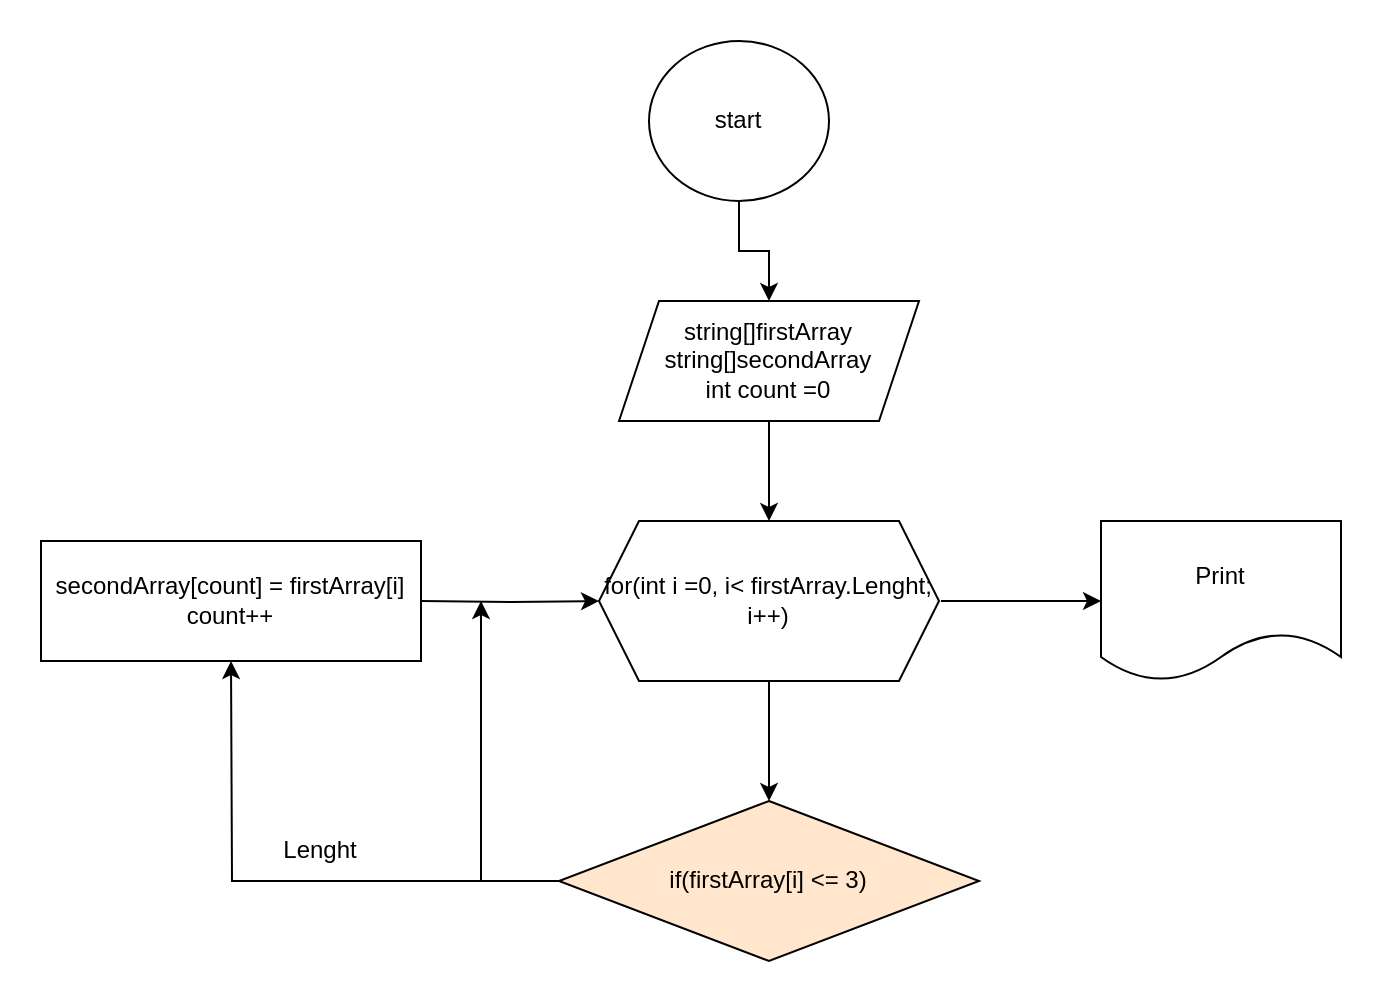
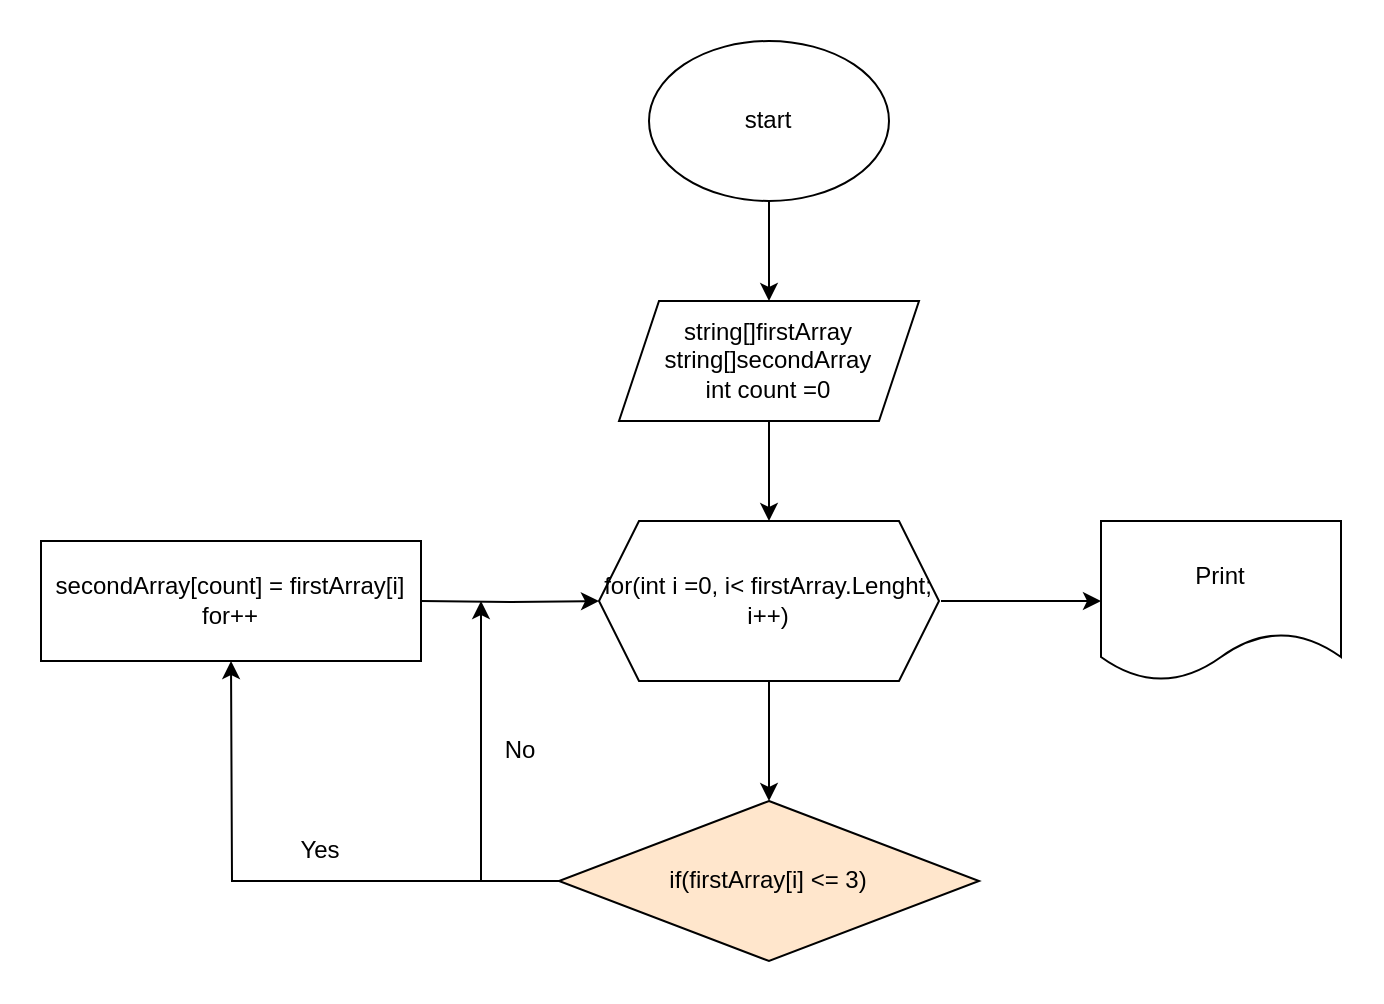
(739, 121) -> (769, 121)
(231, 601) -> (231, 601)
none -> (521, 751)
(321, 851) -> (321, 851)
